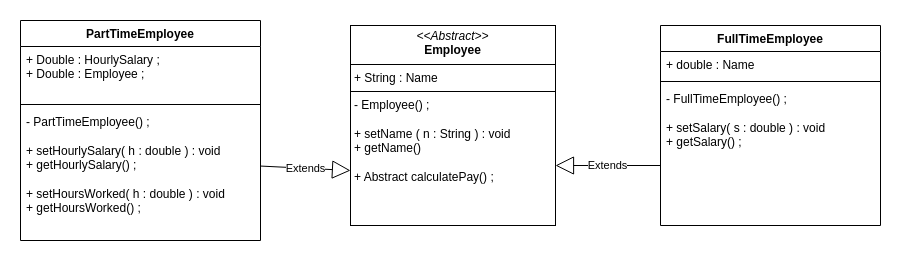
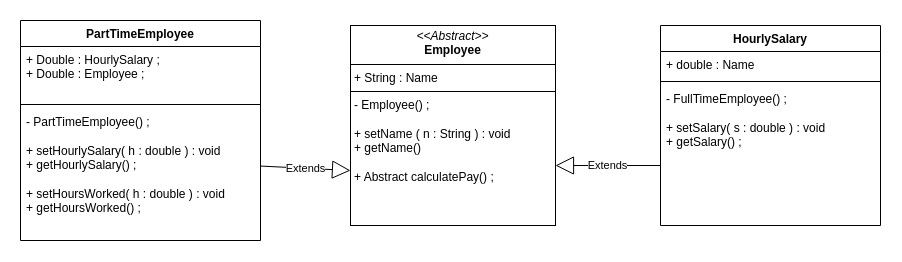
(771, 40) -> (771, 40)
